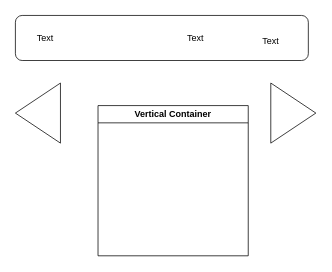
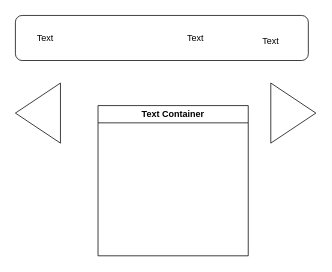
(173, 114) -> (173, 114)
